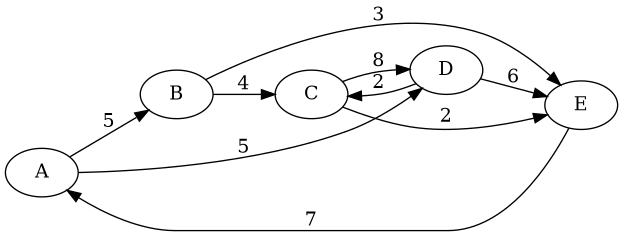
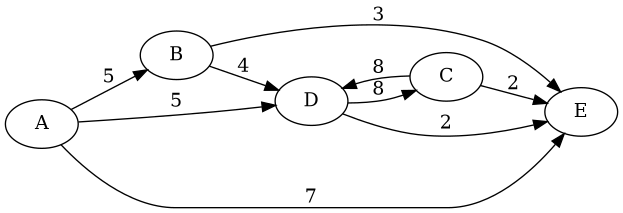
(514, 78) -> (446, 123)
(379, 83) -> (379, 90)
(237, 94) -> (238, 76)
(343, 231) -> (309, 208)
